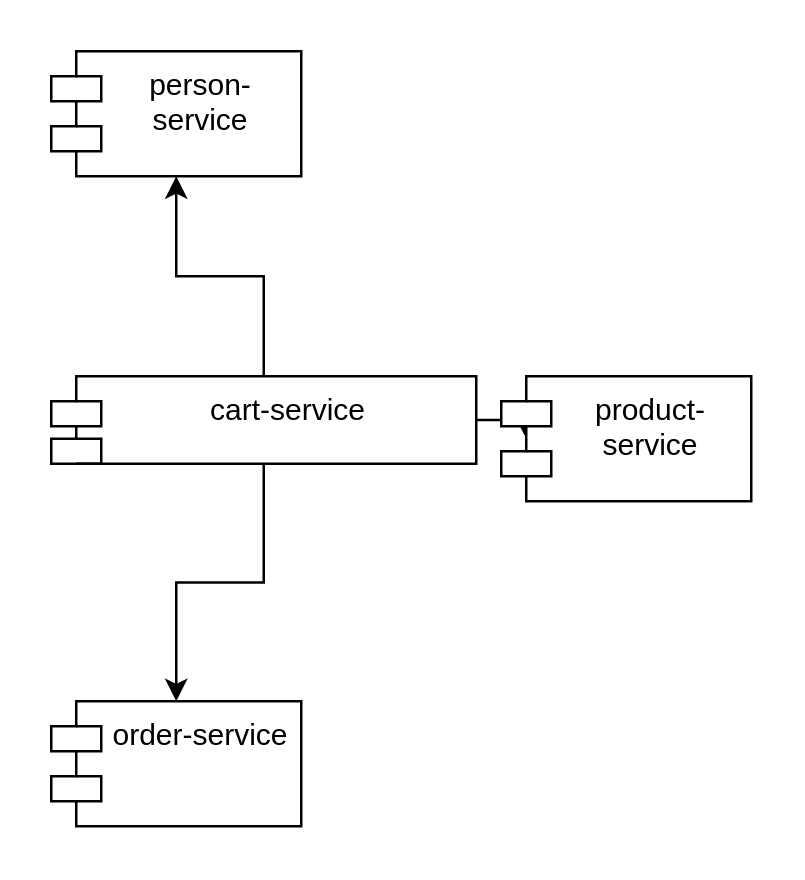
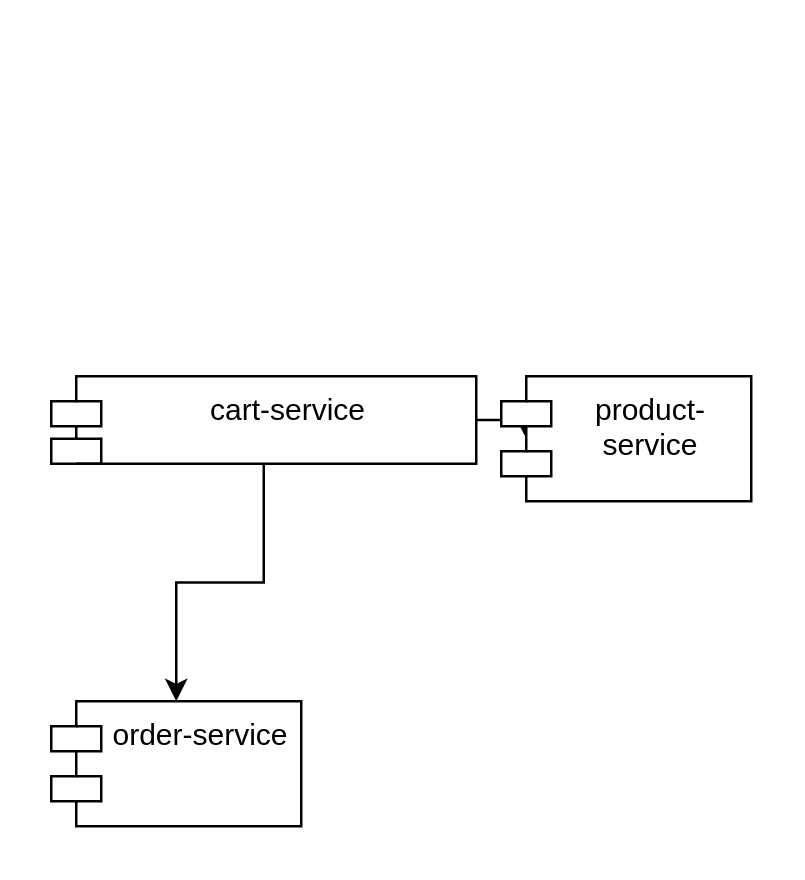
(176, 114) -> none
(229, 276) -> none
